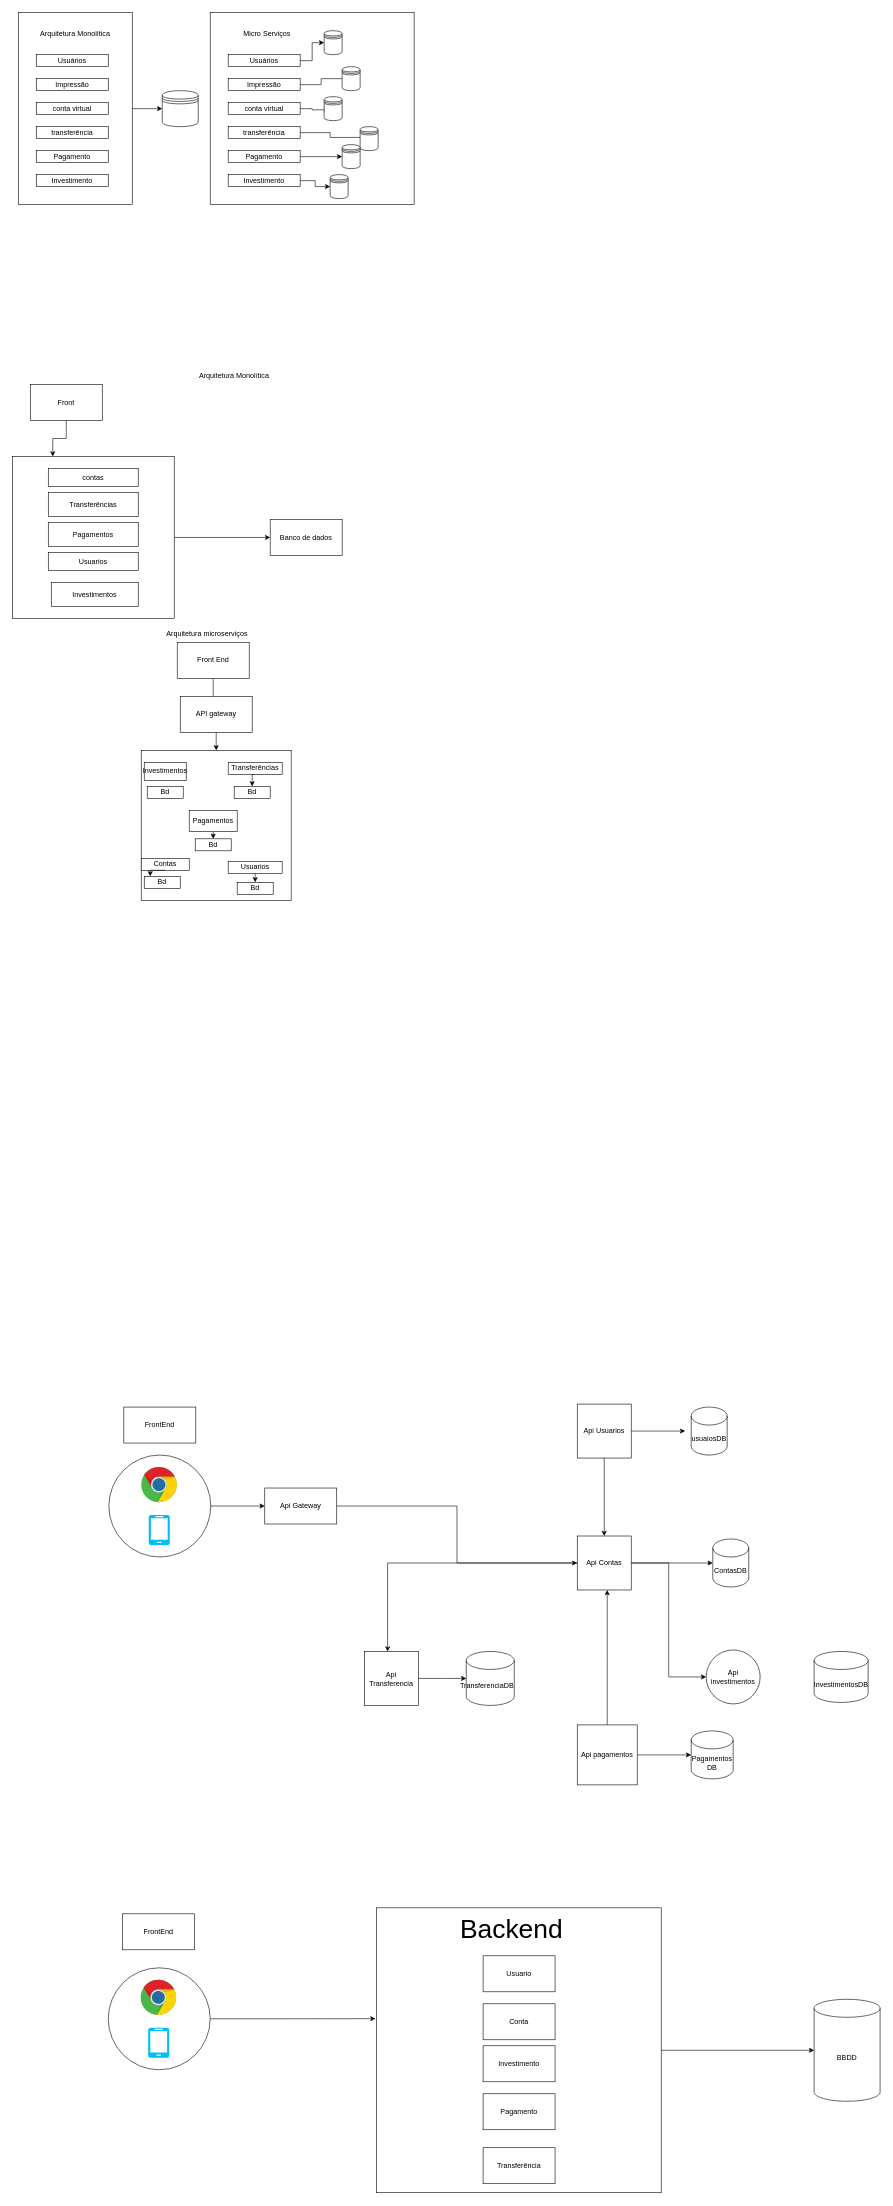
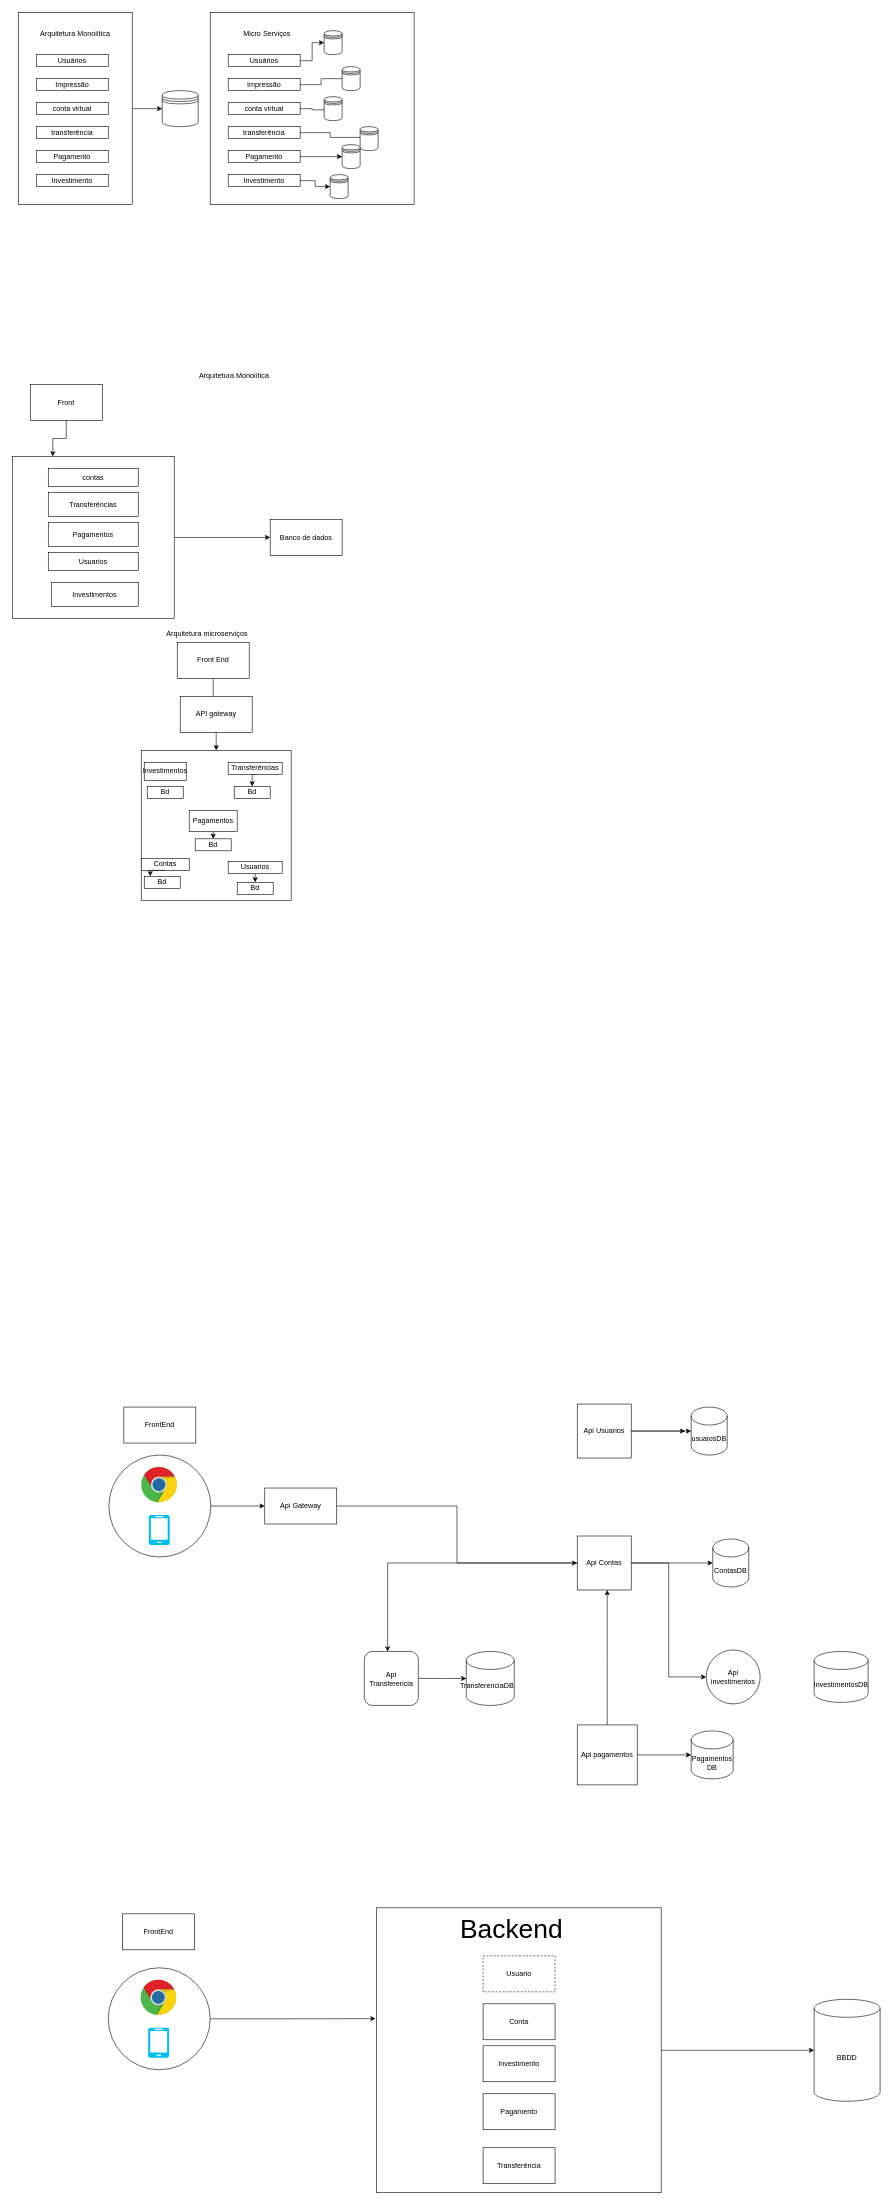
(605, 1530) -> (686, 1431)
(392, 1679) -> (392, 1679)
(519, 1974) -> (519, 1974)
